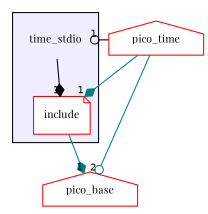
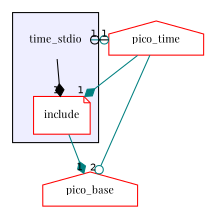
none -> (95, 40)
